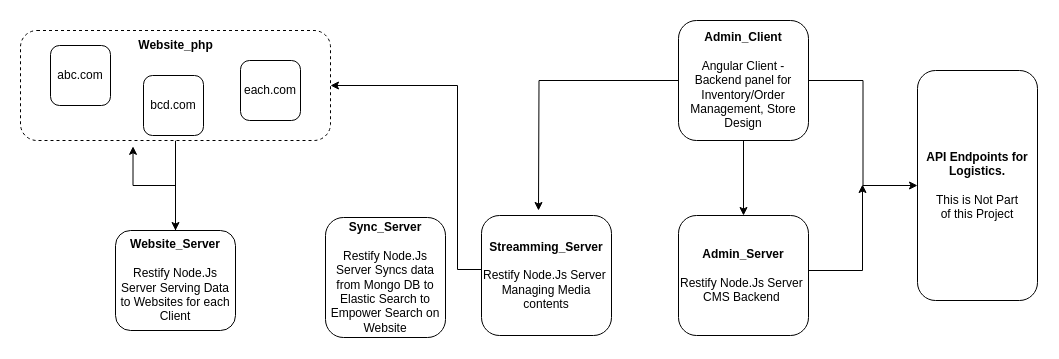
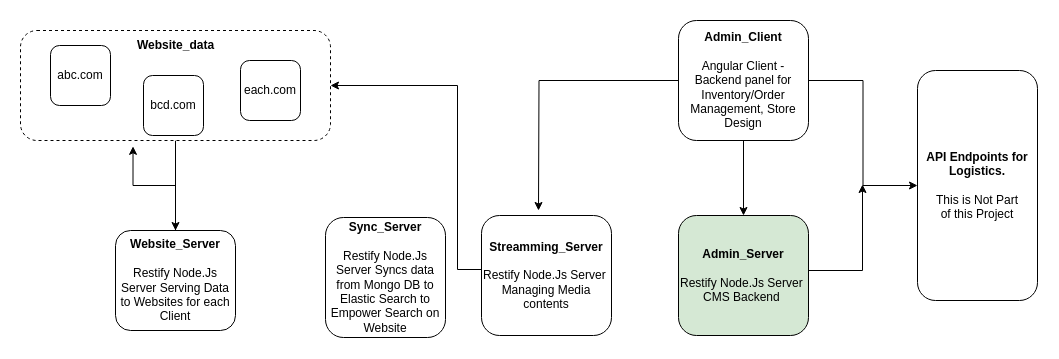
(176, 46) -> (176, 46)
(744, 276) -> (744, 276)
